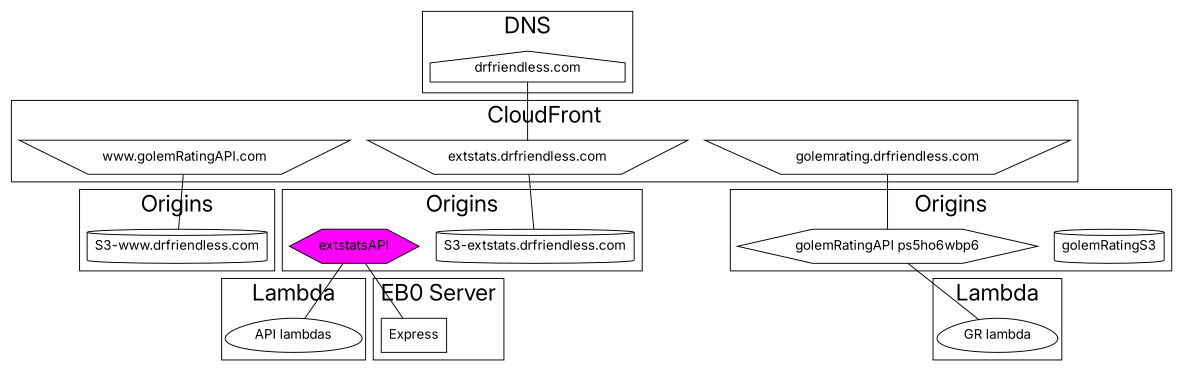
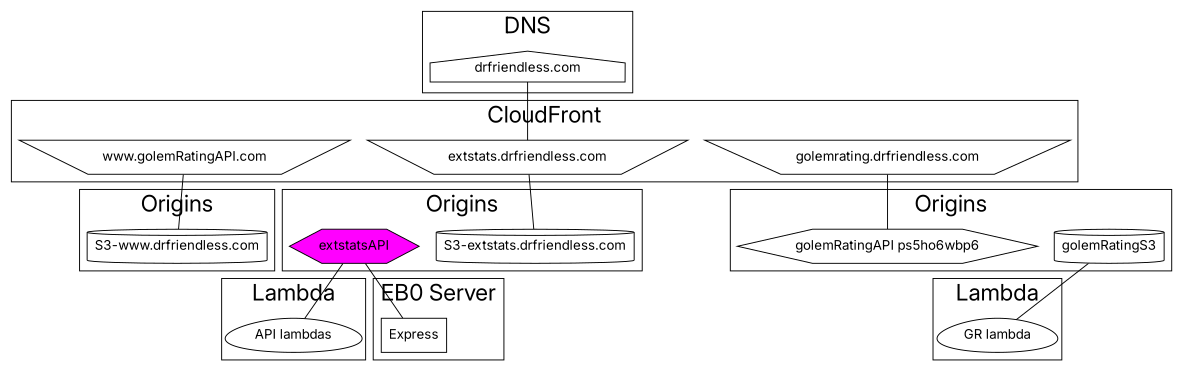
(943, 292) -> (1052, 292)
